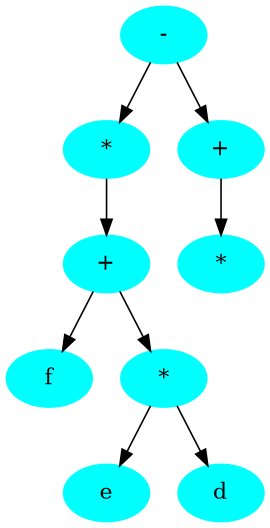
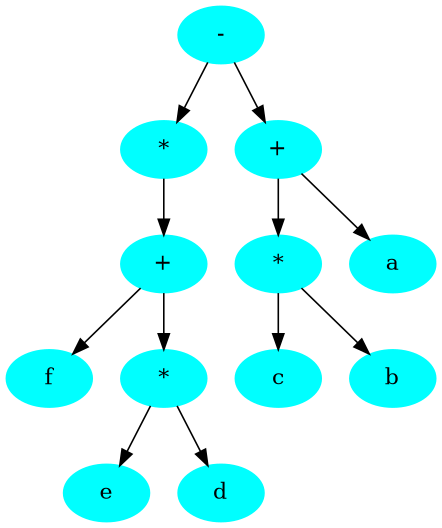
none -> (393, 264)
none -> (278, 378)
none -> (393, 378)
